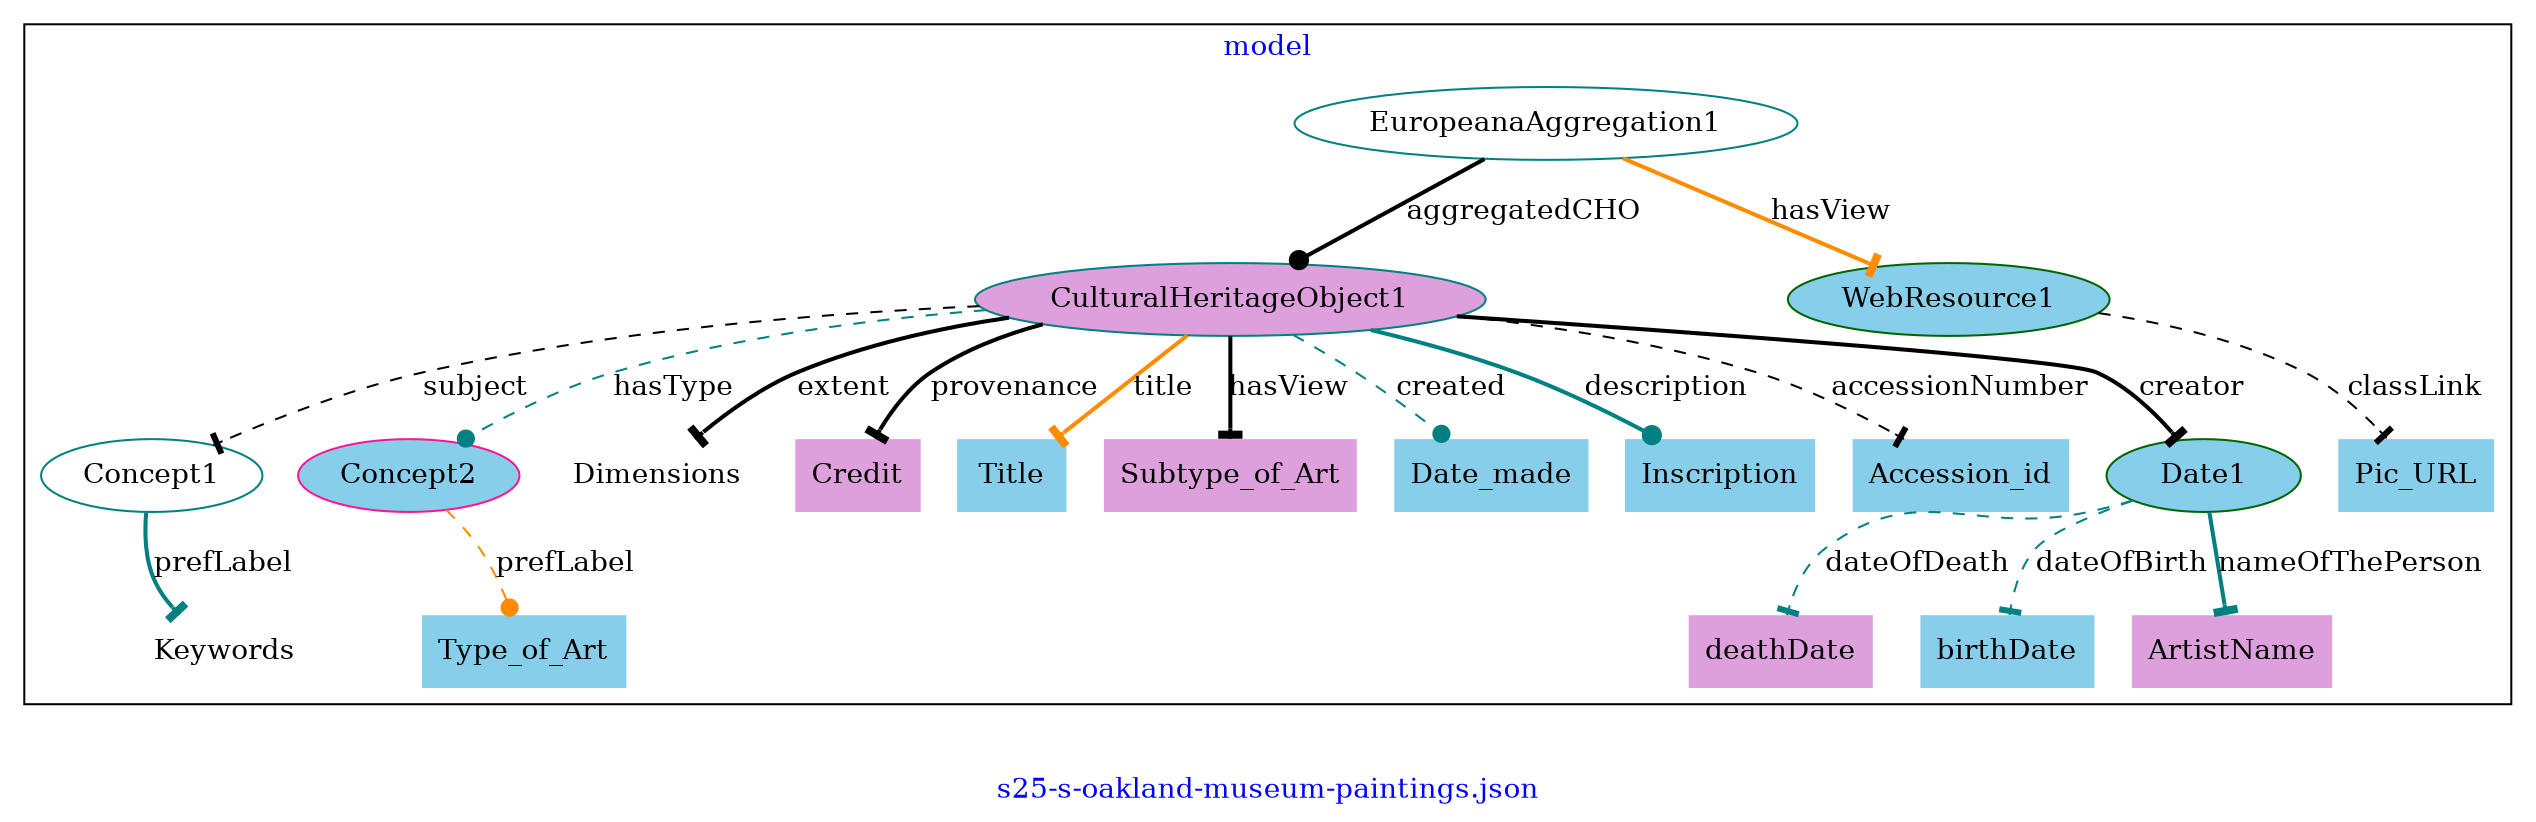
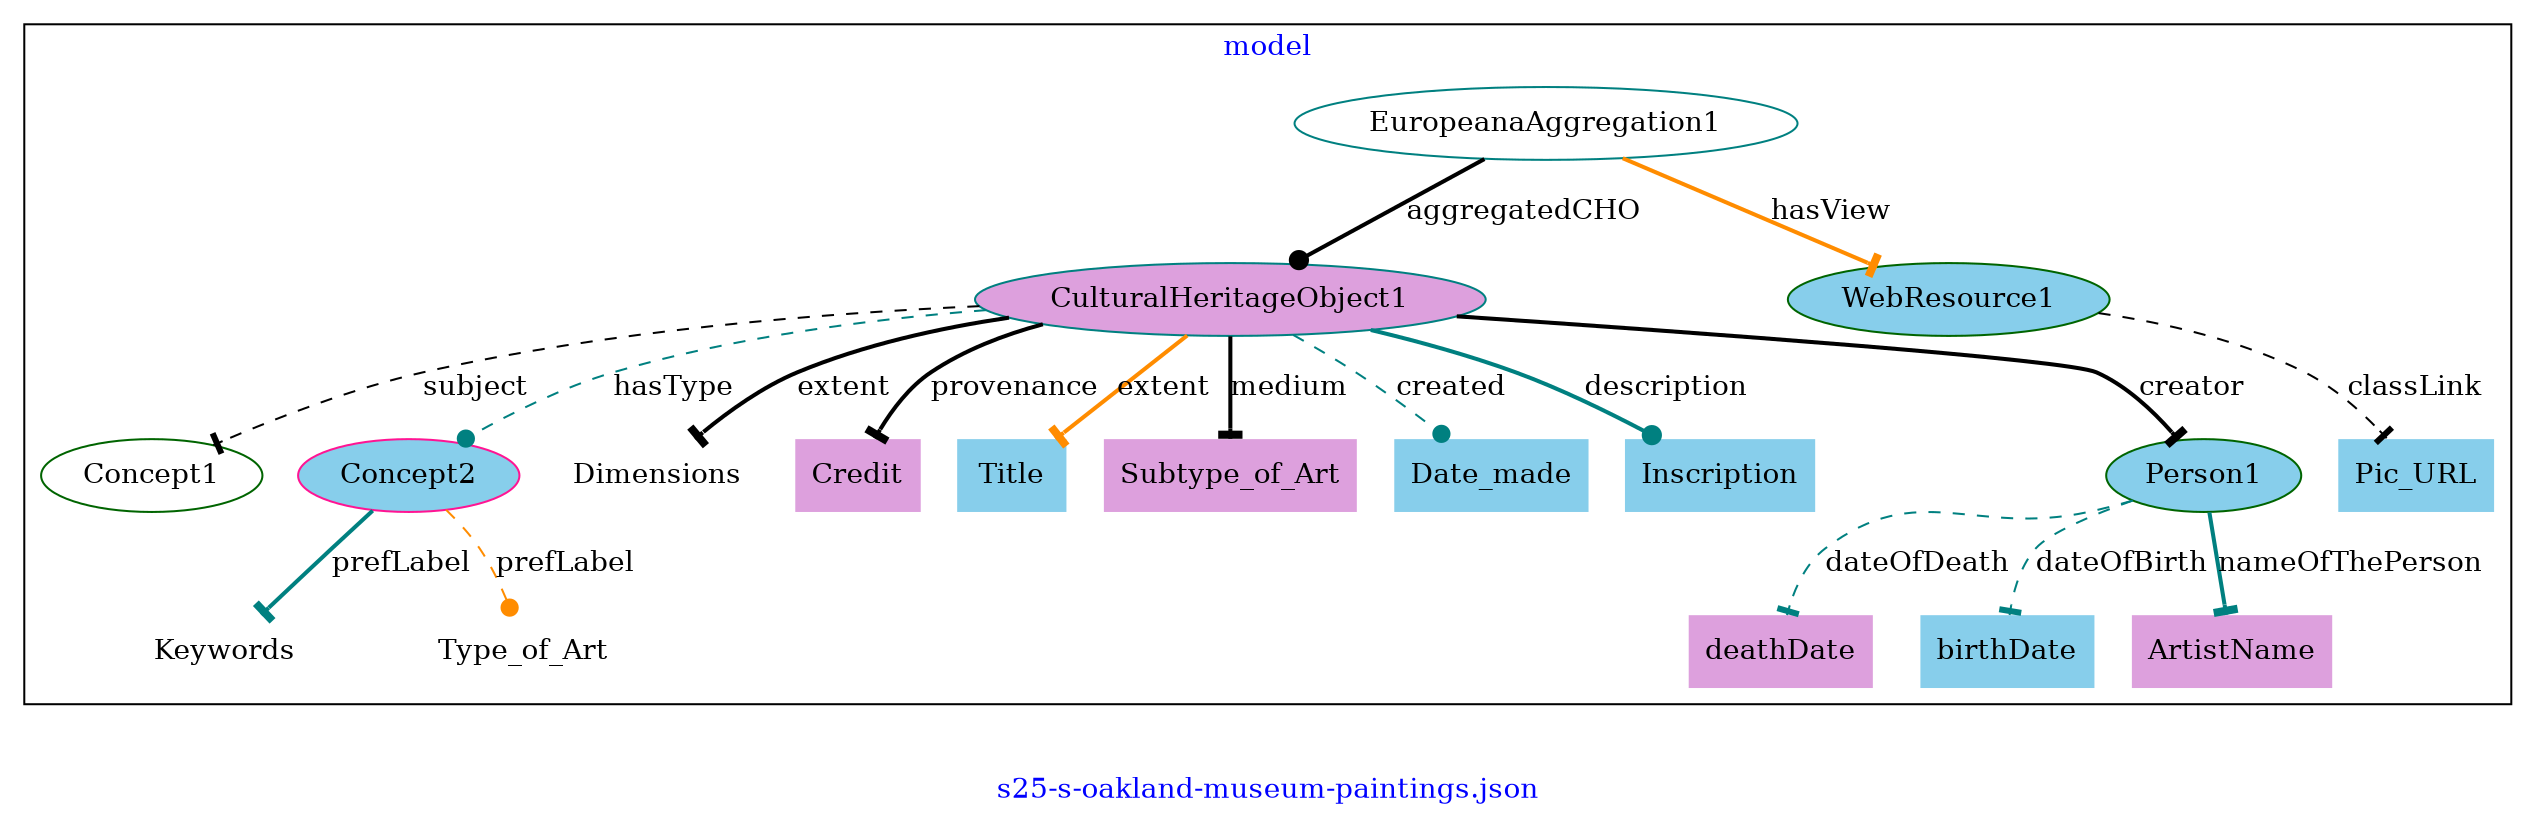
(1164, 388) -> (1164, 388)
(1289, 388) -> (1289, 388)
(152, 476) -> (152, 476)
(1961, 476) -> none
(2204, 476) -> (2204, 476)
(149, 563) -> (321, 559)
(524, 652) -> (524, 652)
